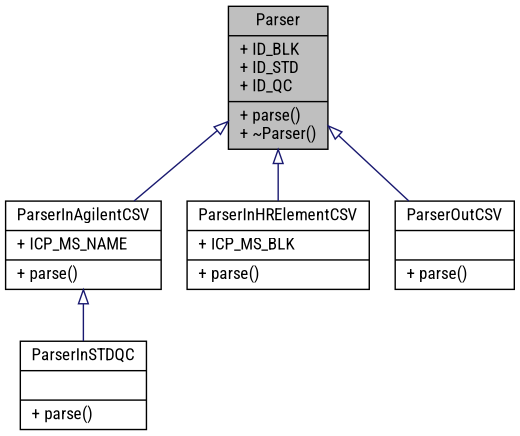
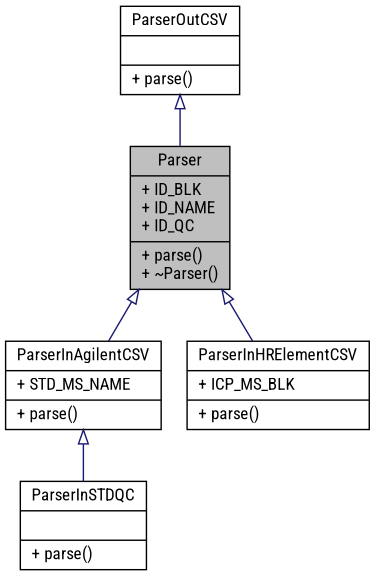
(270, 68) -> (179, 208)
(374, 168) -> (180, 127)
(72, 245) -> (74, 385)
